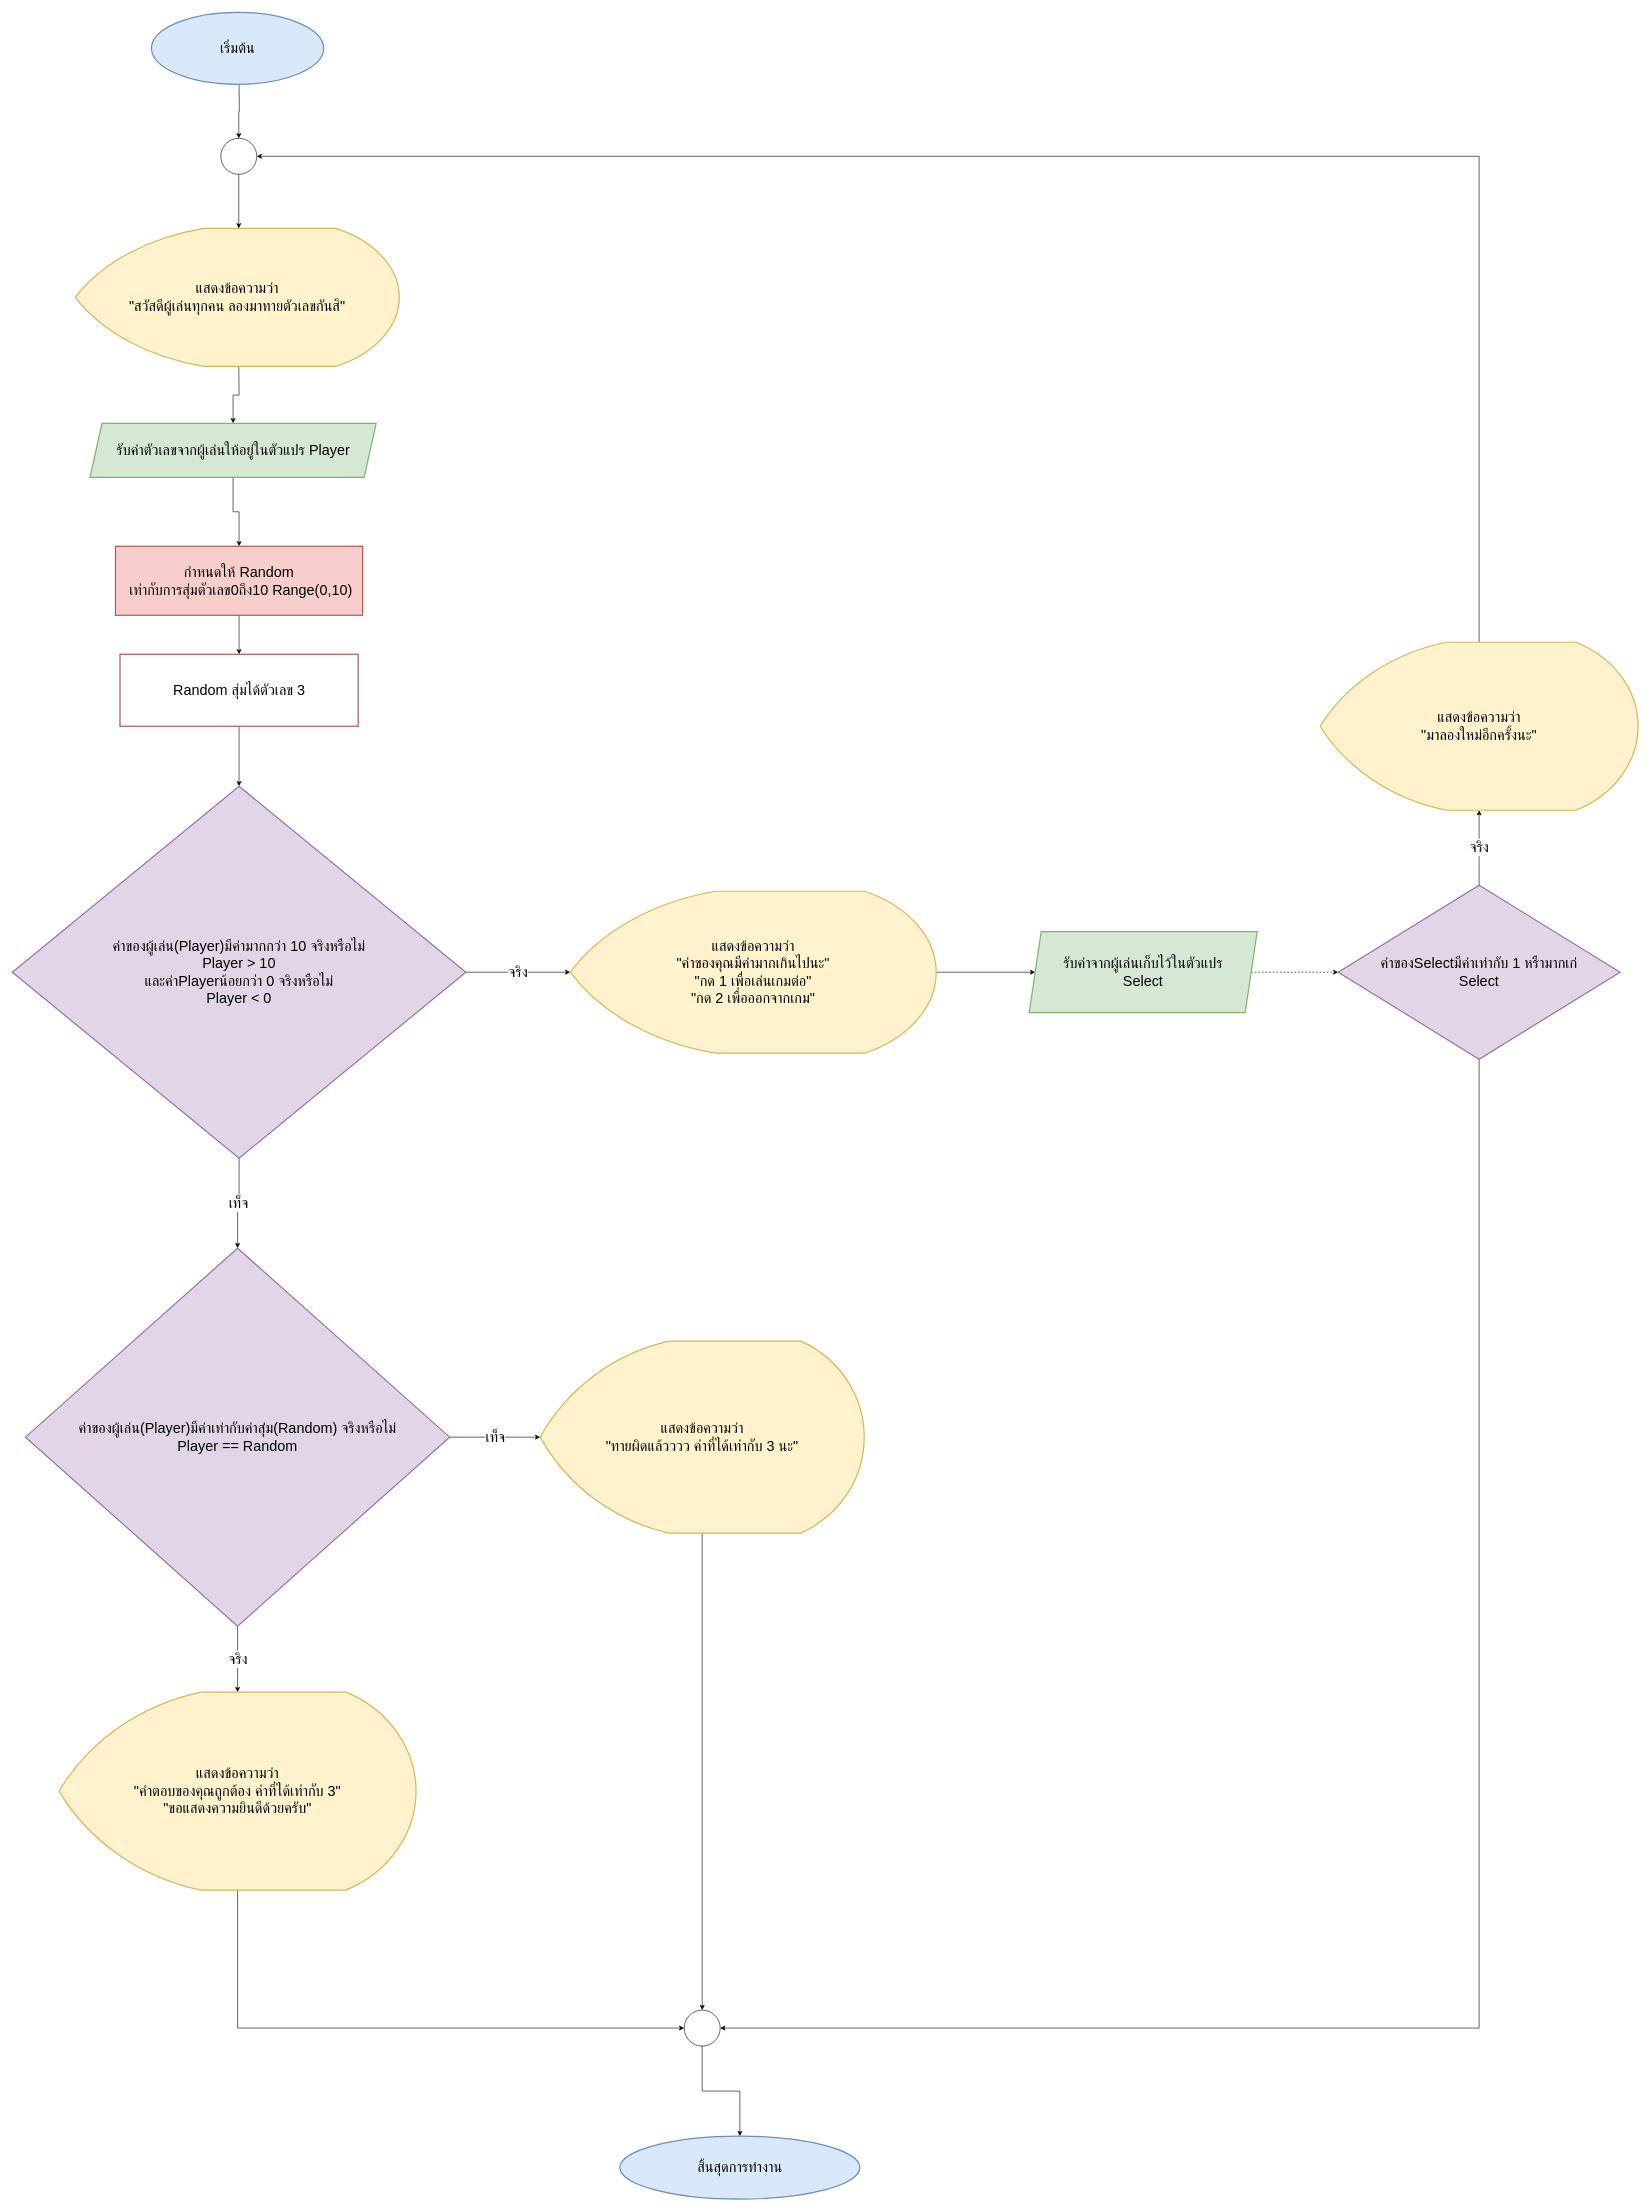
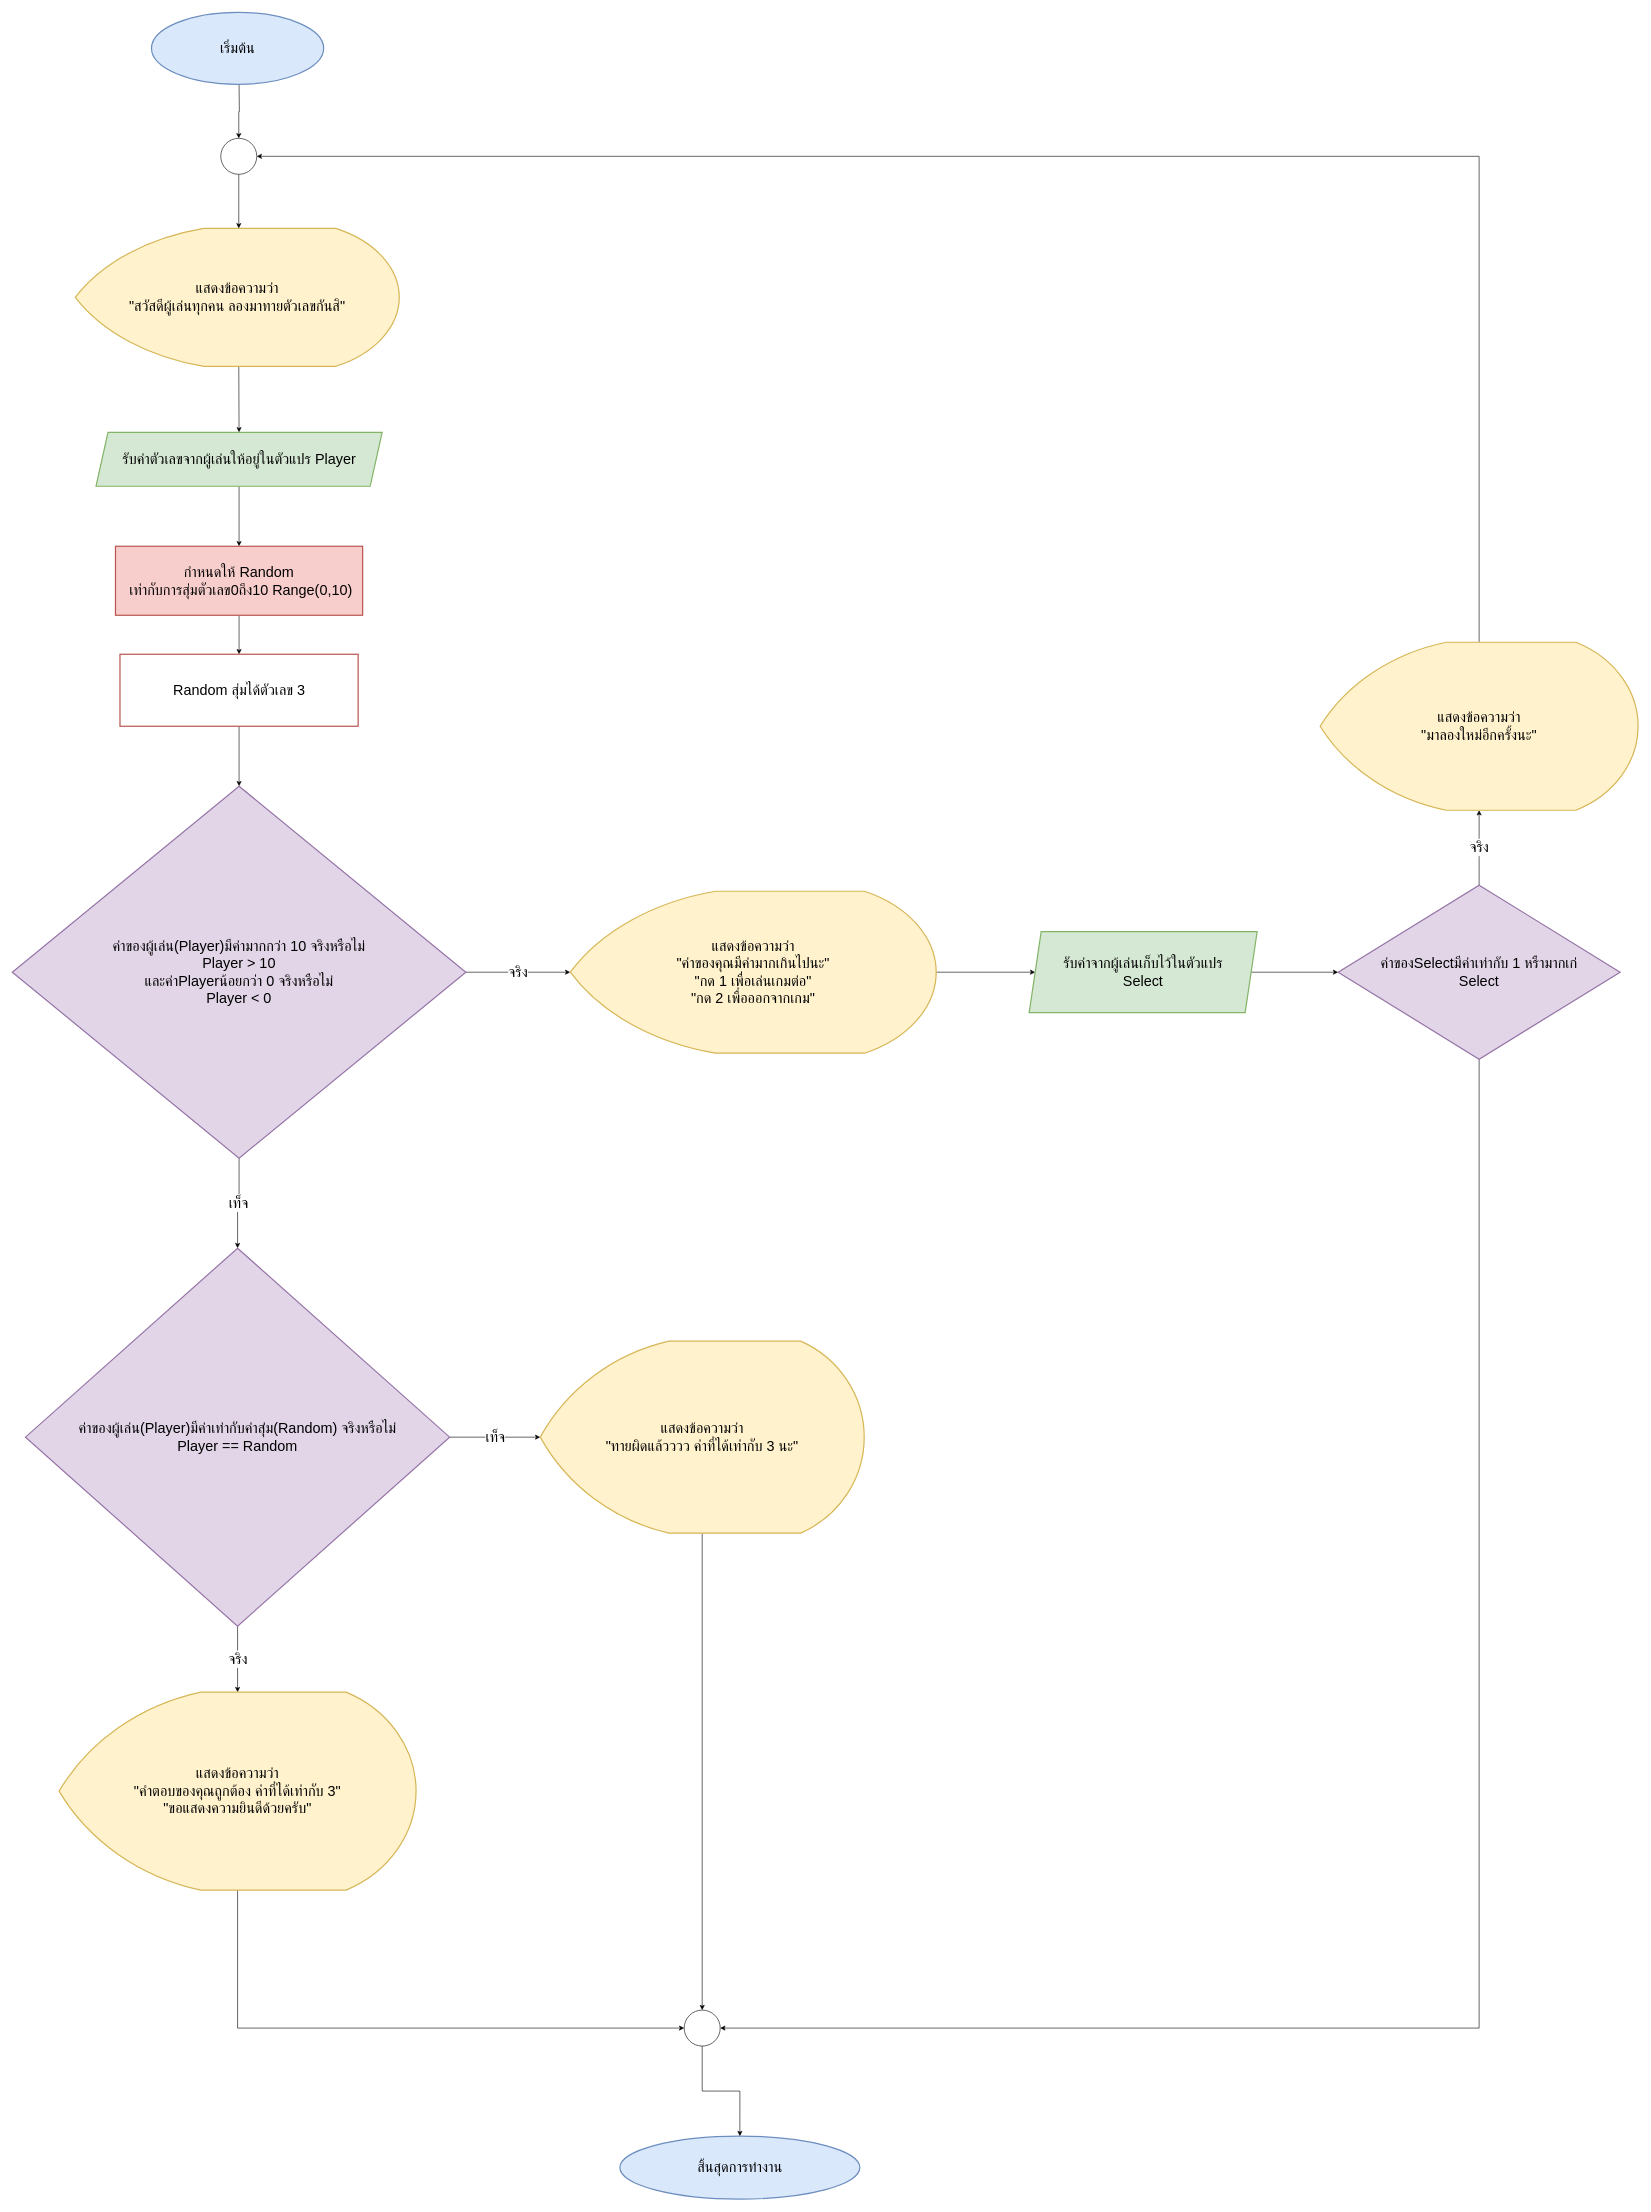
(233, 450) -> (239, 459)
(1292, 972) -> (1292, 972)
